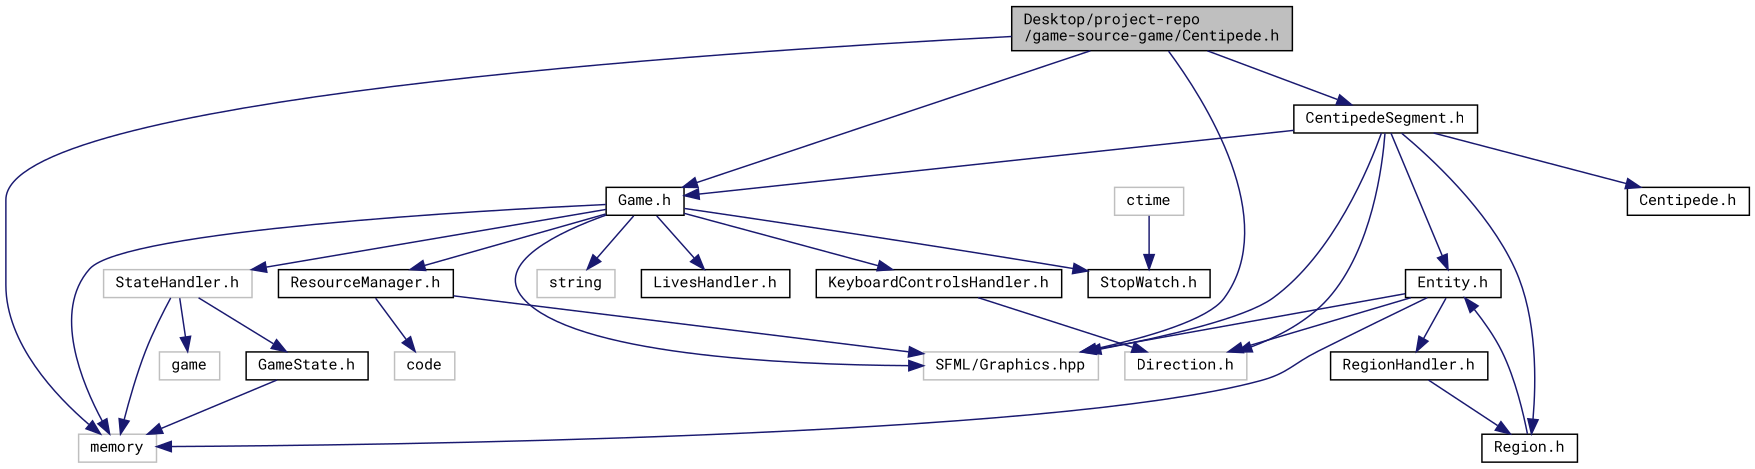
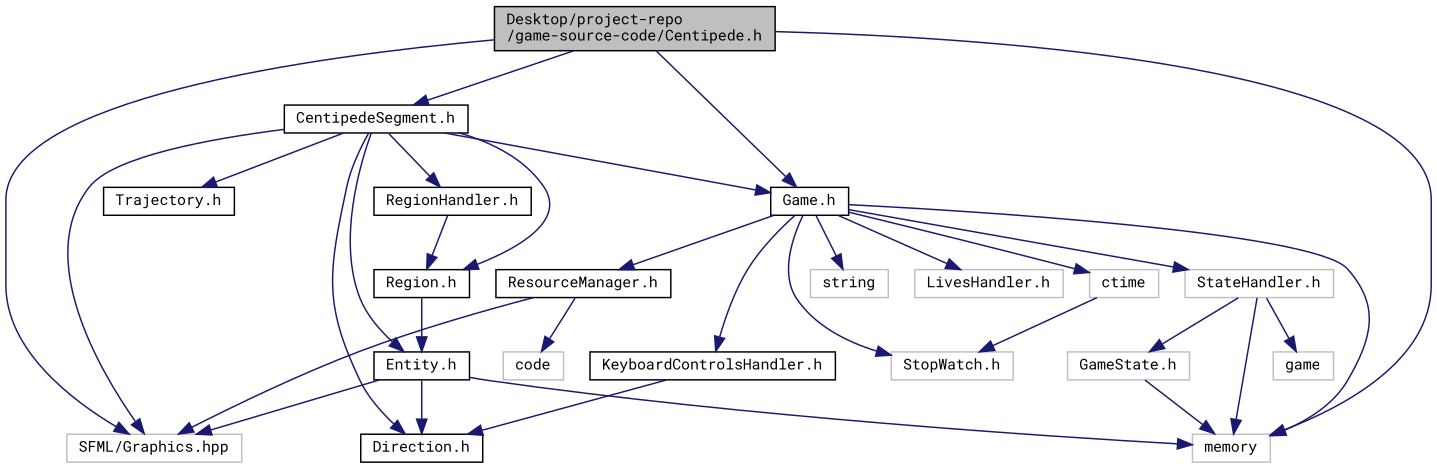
(1152, 29) -> (635, 29)
(1688, 201) -> (169, 201)
(716, 284) -> (989, 284)
(1149, 284) -> (952, 366)
(1435, 318) -> (409, 155)
(643, 346) -> (962, 240)
(307, 366) -> (1129, 366)
(1186, 366) -> (422, 448)
